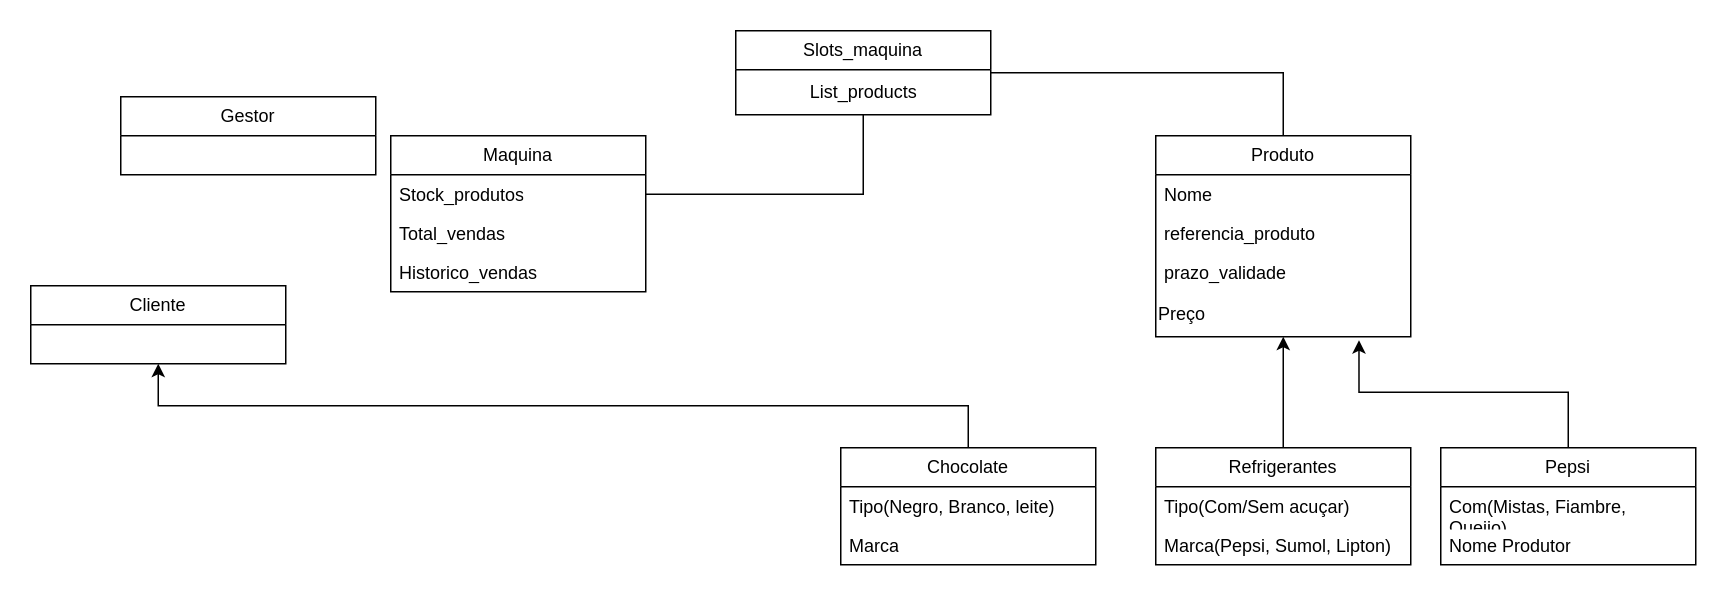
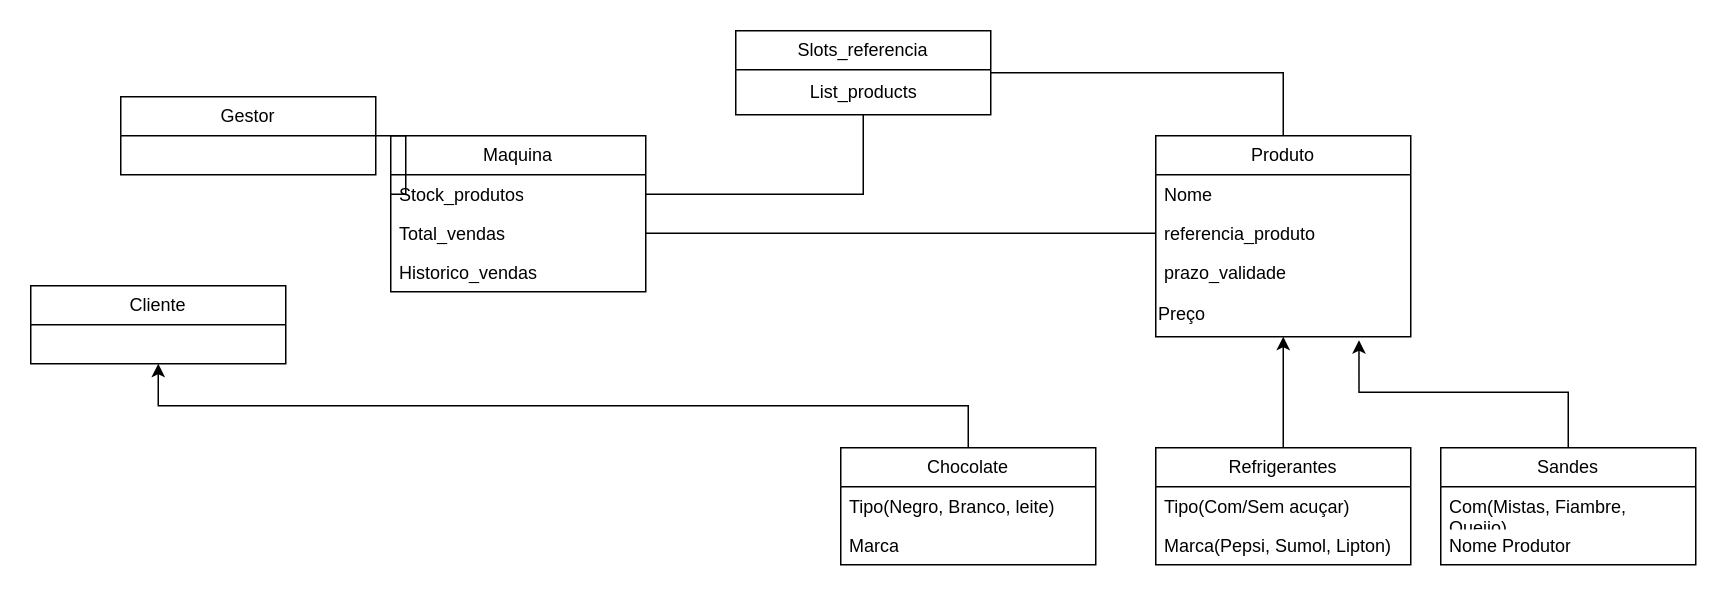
(863, 50) -> (863, 50)
none -> (406, 173)
none -> (901, 233)
(1568, 467) -> (1568, 467)
